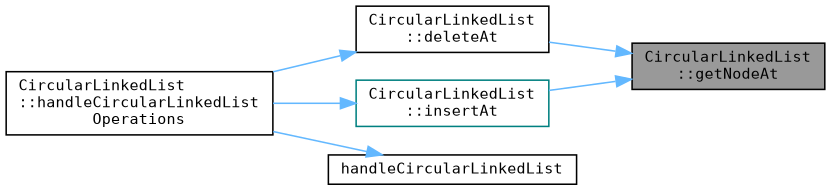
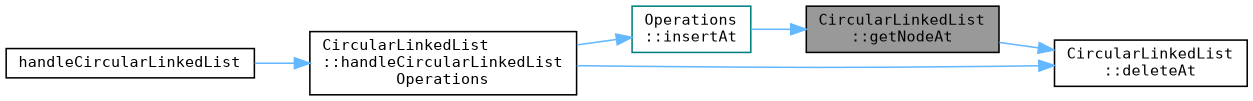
(582, 47) -> (1019, 45)
(452, 103) -> (691, 29)
(320, 142) -> (275, 63)
